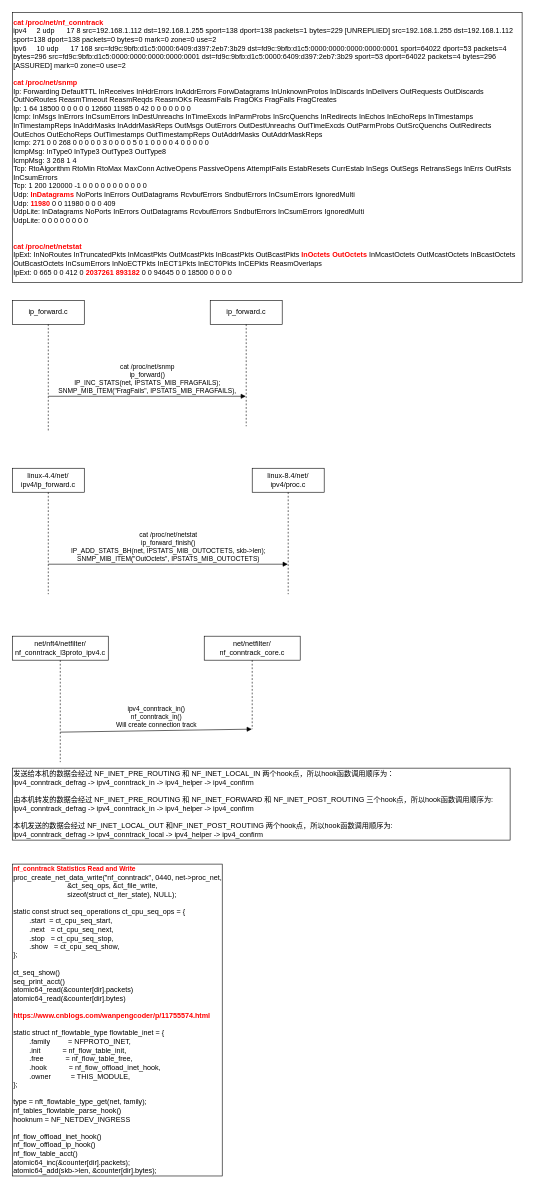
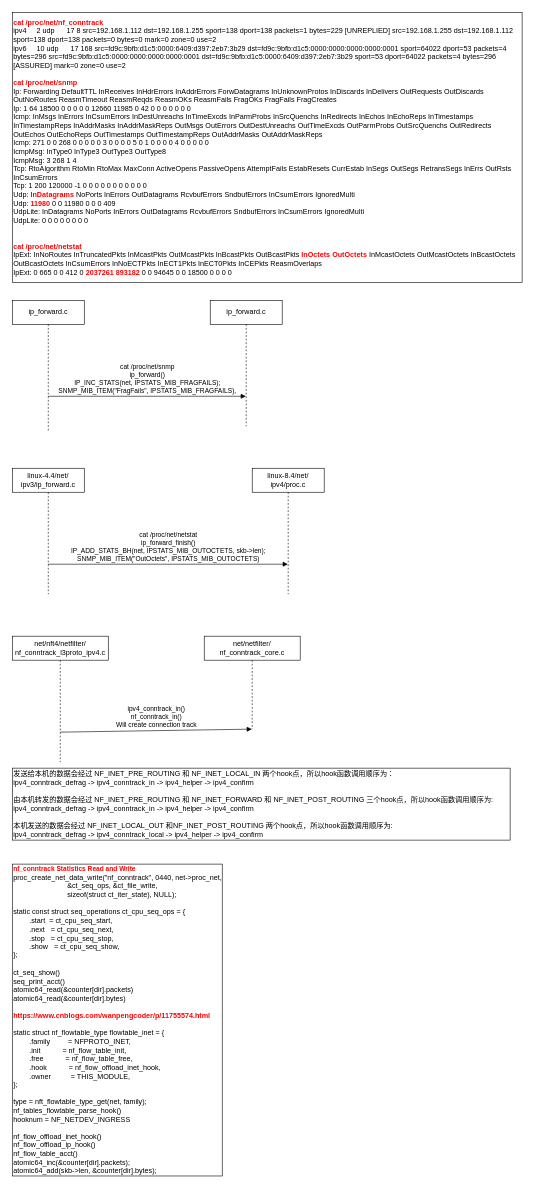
(48, 480) -> (48, 480)
